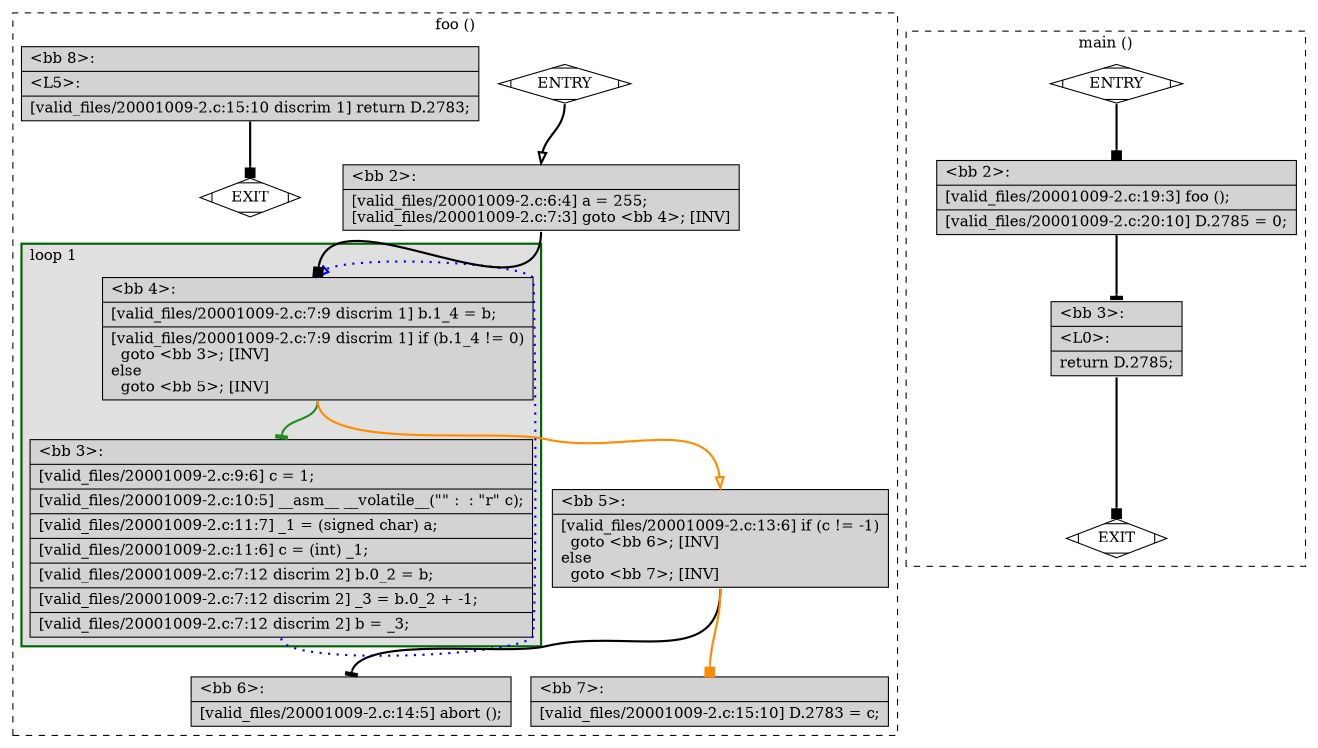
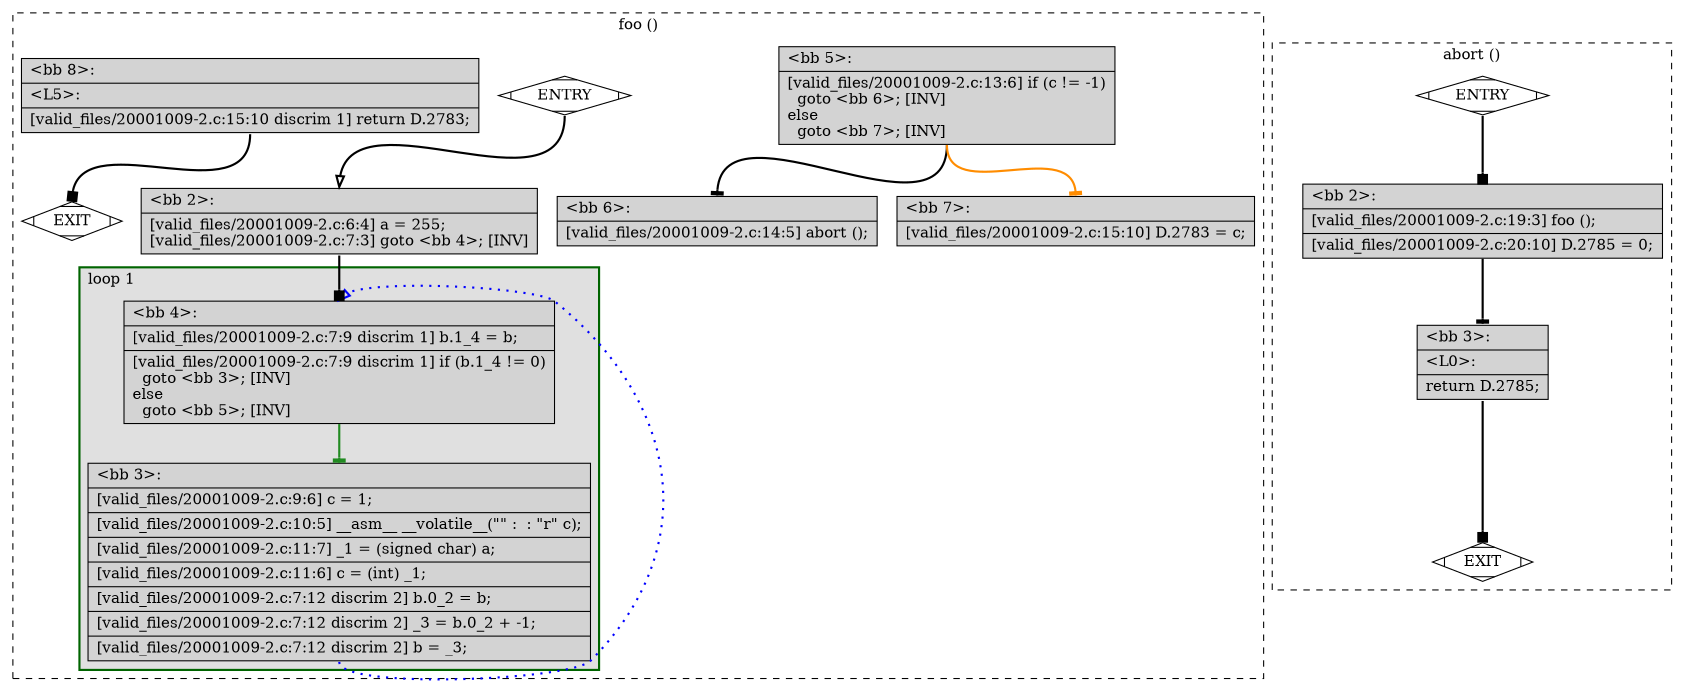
(1106, 43) -> (1472, 55)
(522, 436) -> none
(716, 627) -> (1009, 170)
